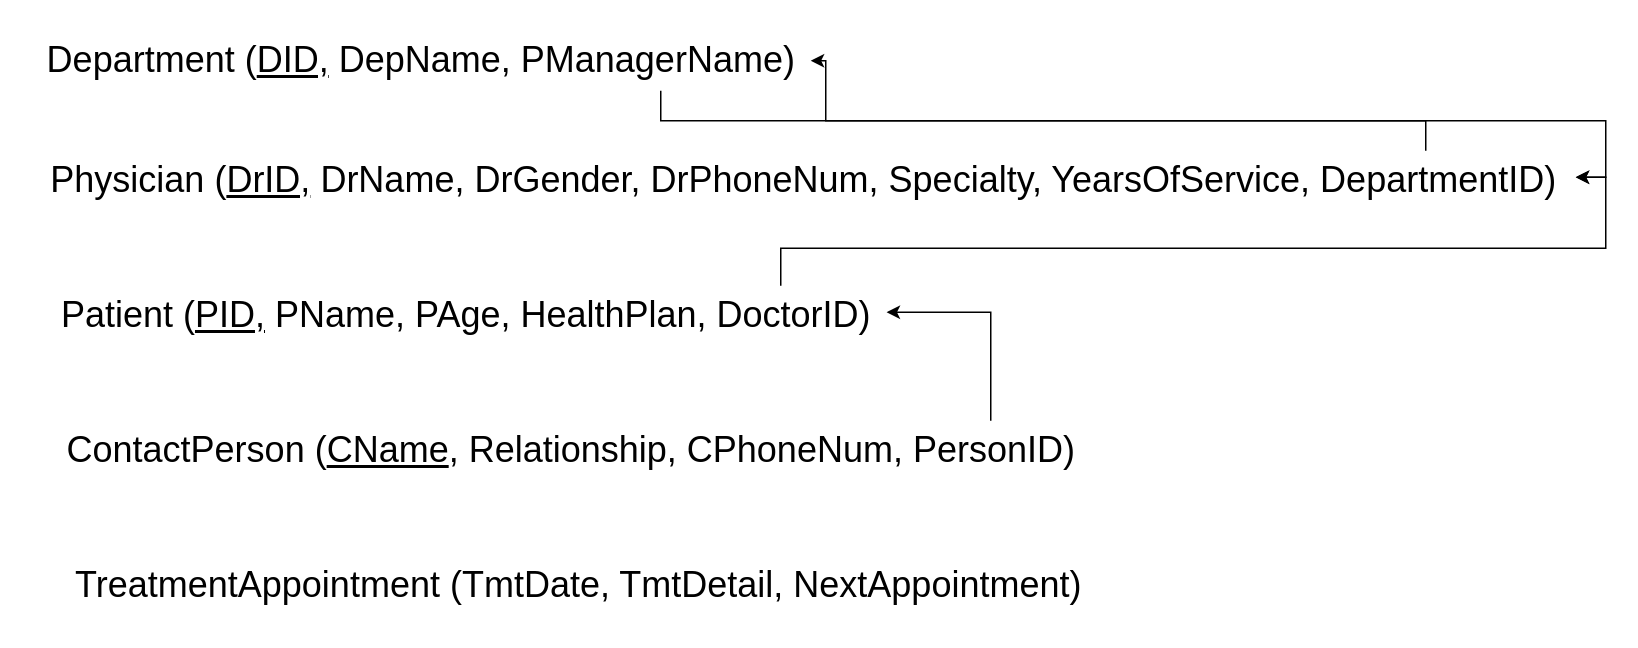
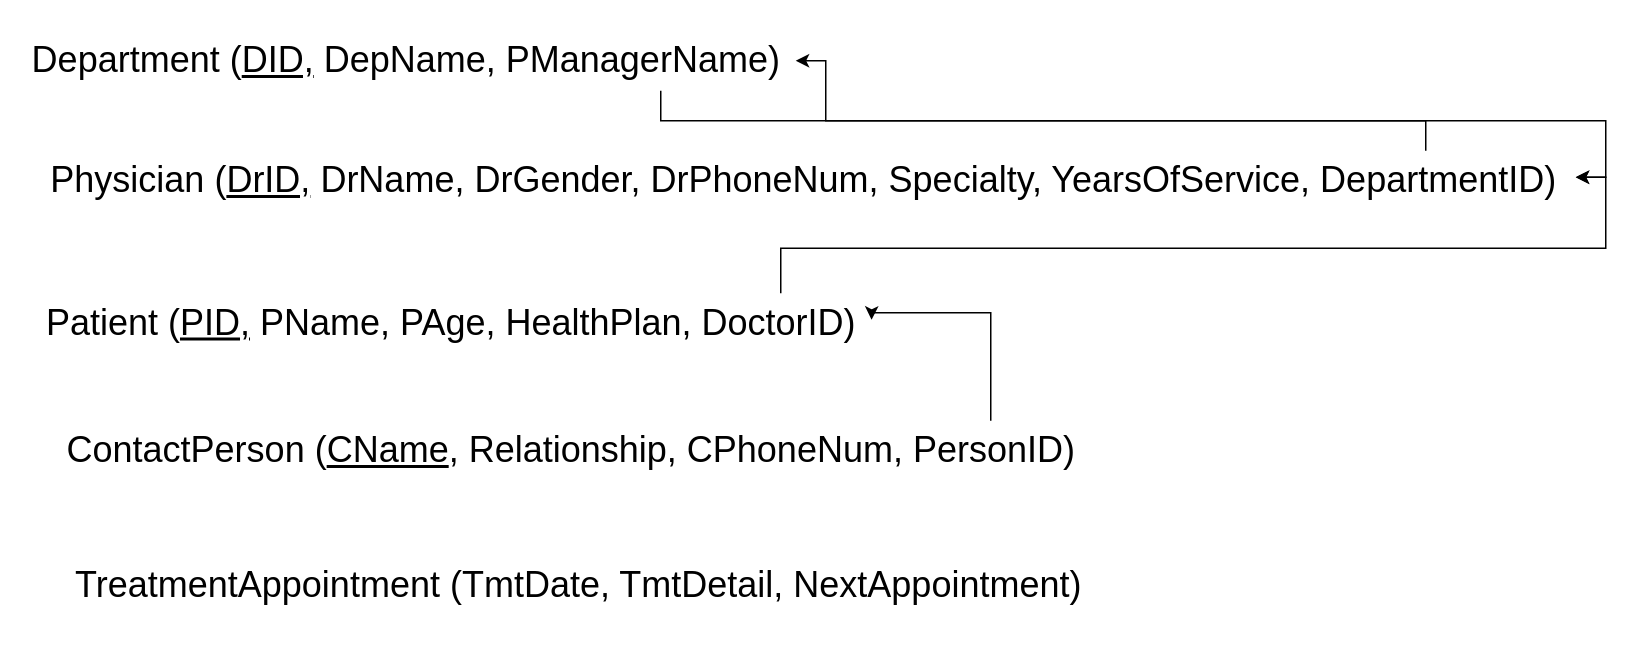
(421, 61) -> (406, 61)
(466, 316) -> (451, 323)
